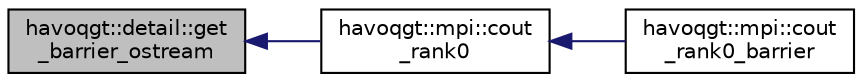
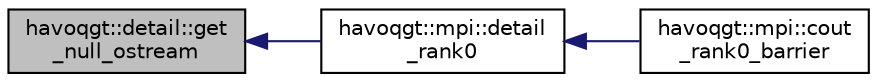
(127, 41) -> (127, 41)
(435, 41) -> (443, 41)
